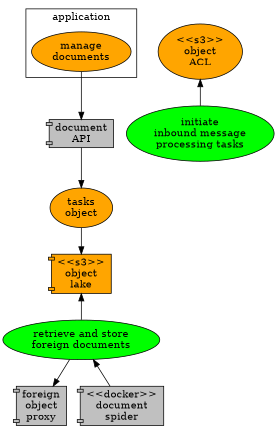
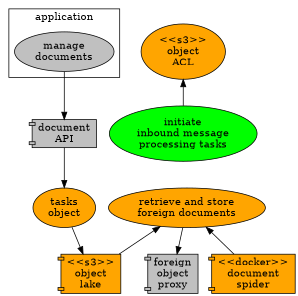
(81, 52) -> (64, 52)
(81, 310) -> (137, 242)
(81, 340) -> (187, 208)
(122, 406) -> (253, 274)
